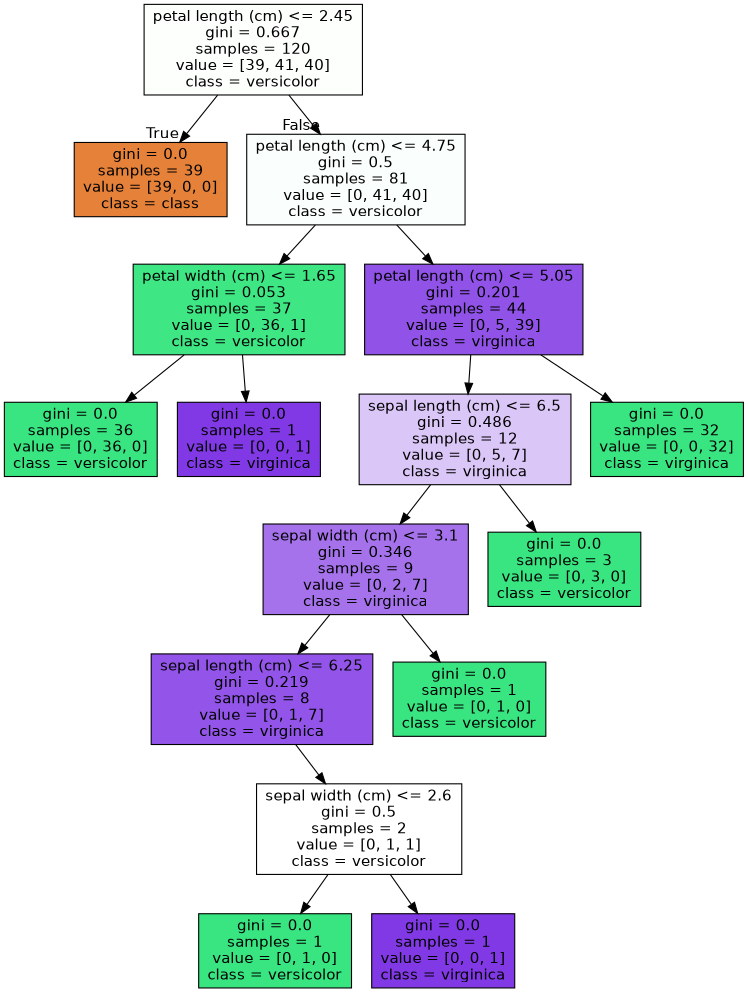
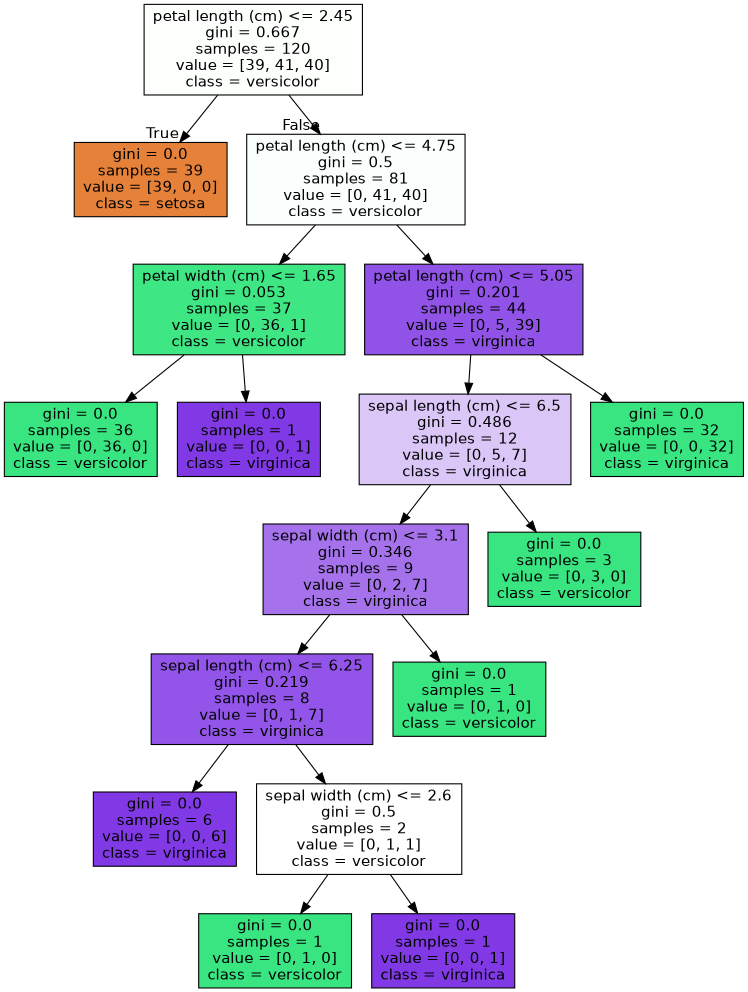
(151, 180) -> (151, 180)
none -> (165, 829)
